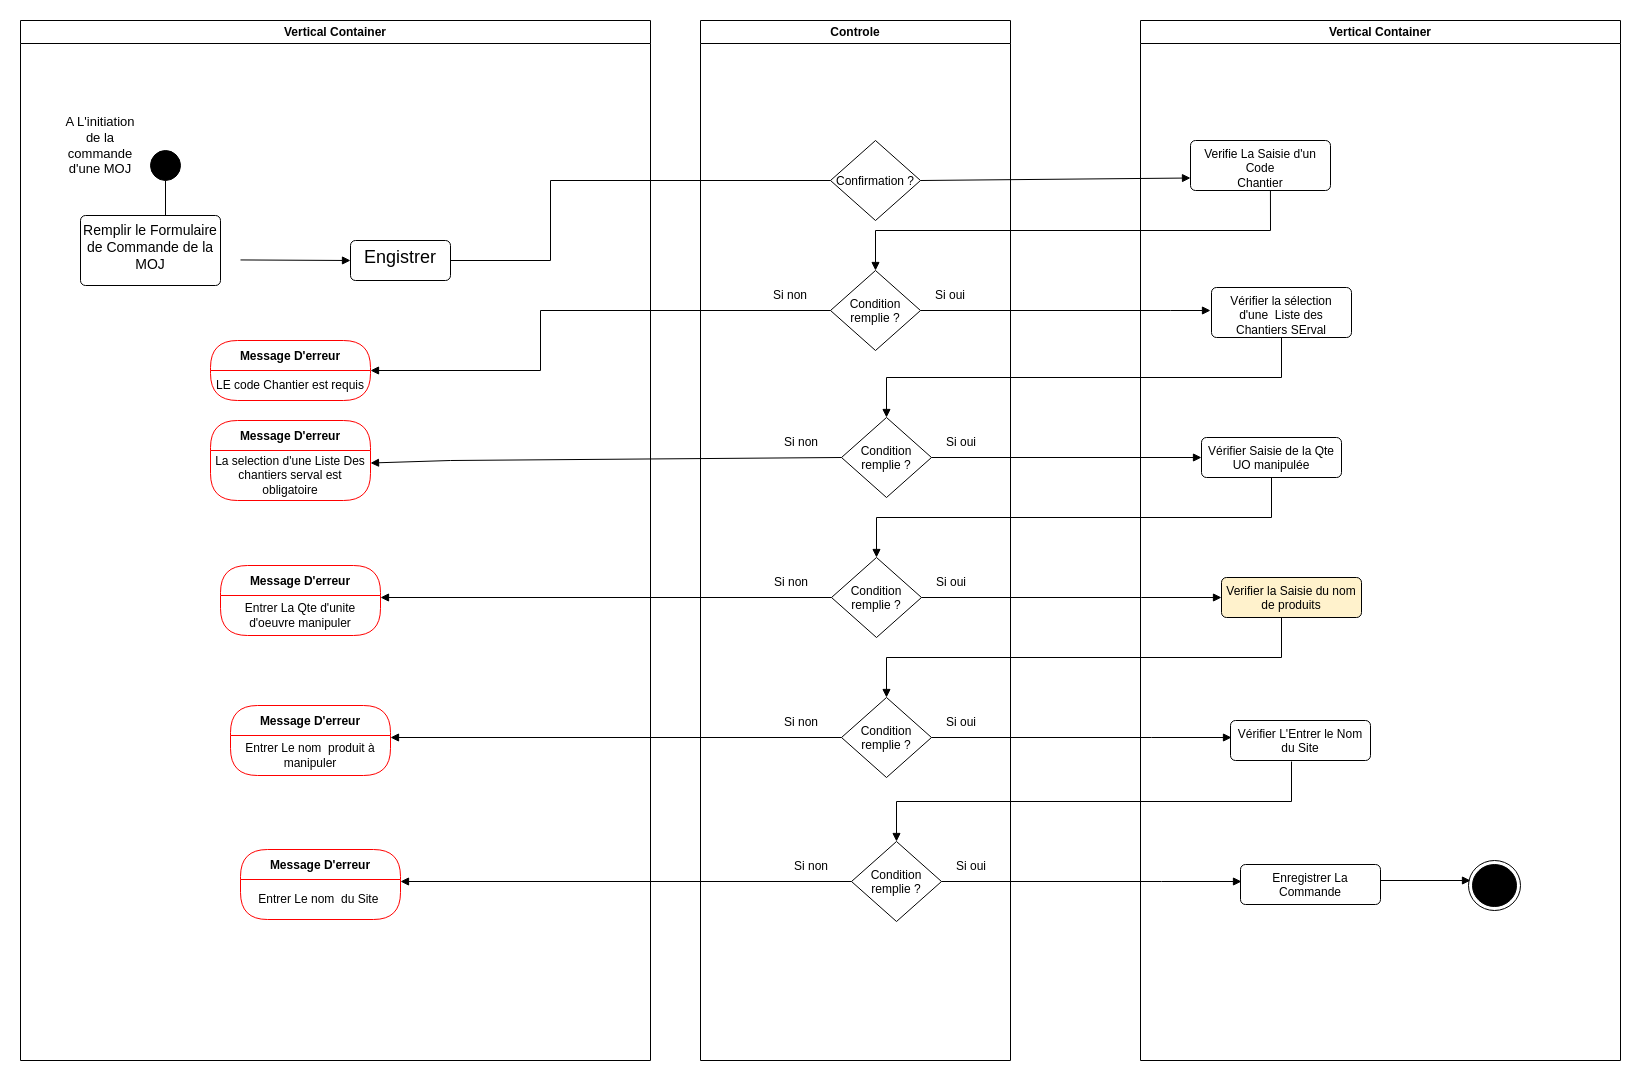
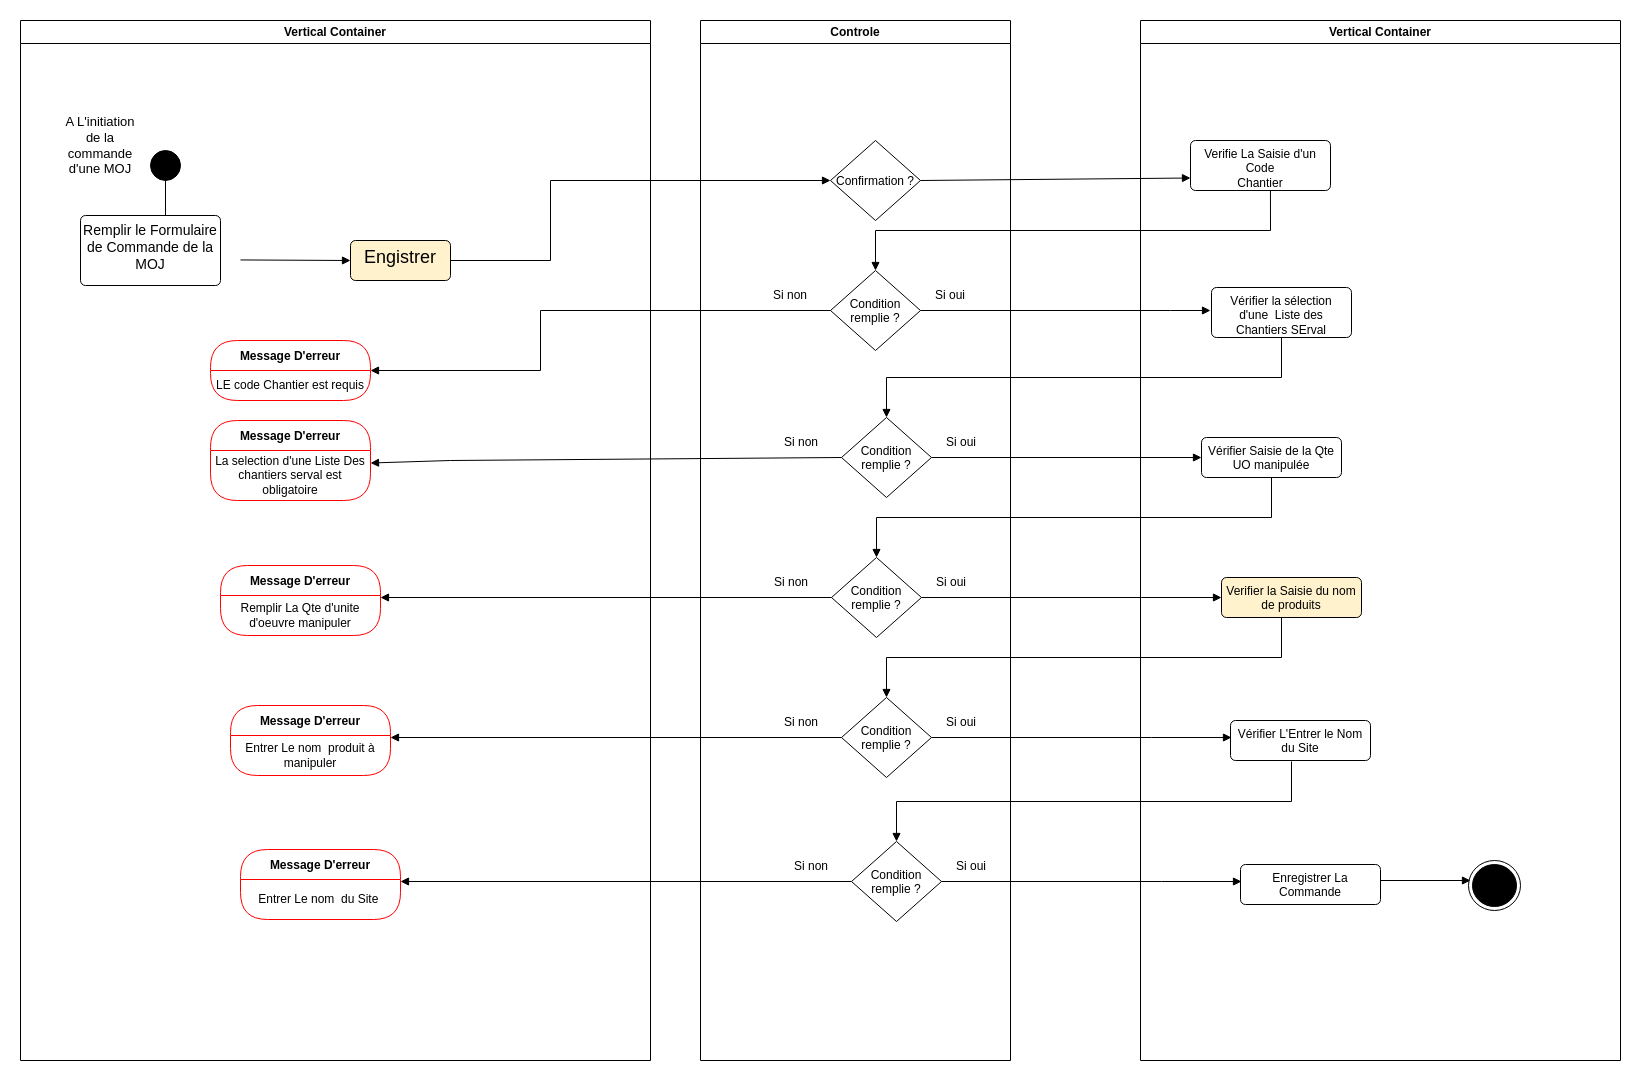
(824, 181) -> (821, 181)
(401, 261) -> (401, 261)
(301, 616) -> (301, 616)
